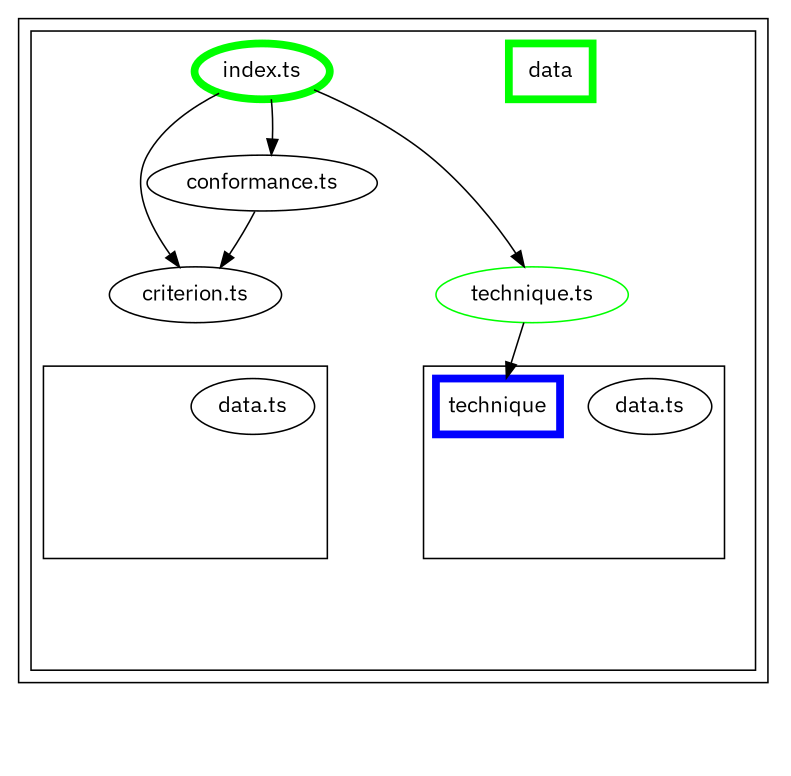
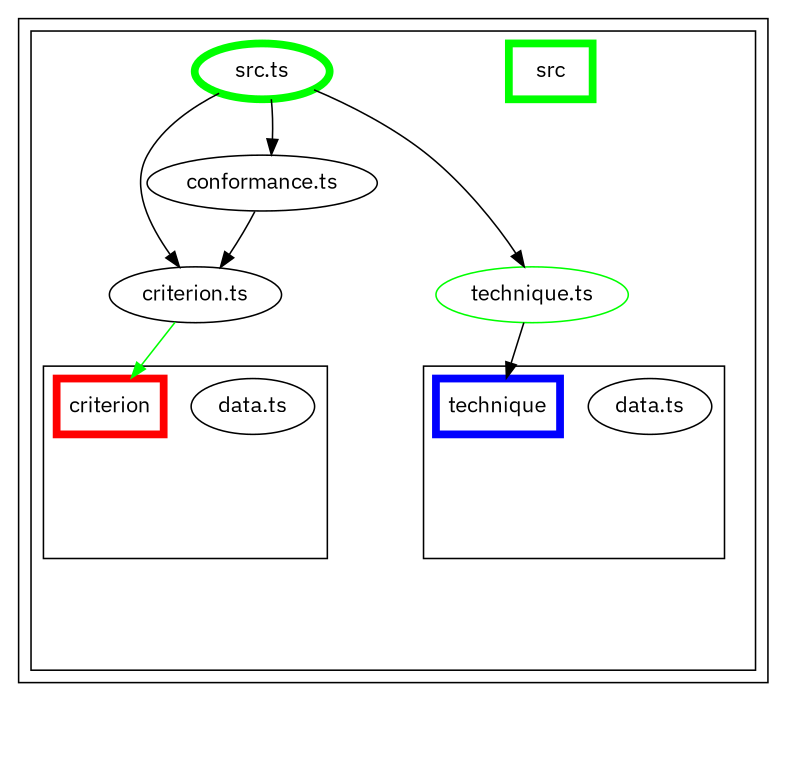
(262, 71) -> (262, 71)
(551, 71) -> (551, 71)
none -> (110, 406)
